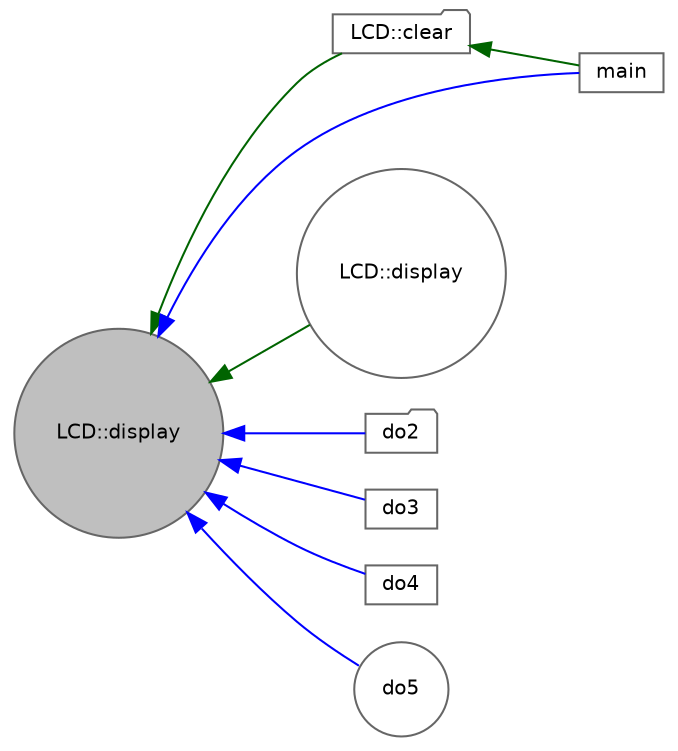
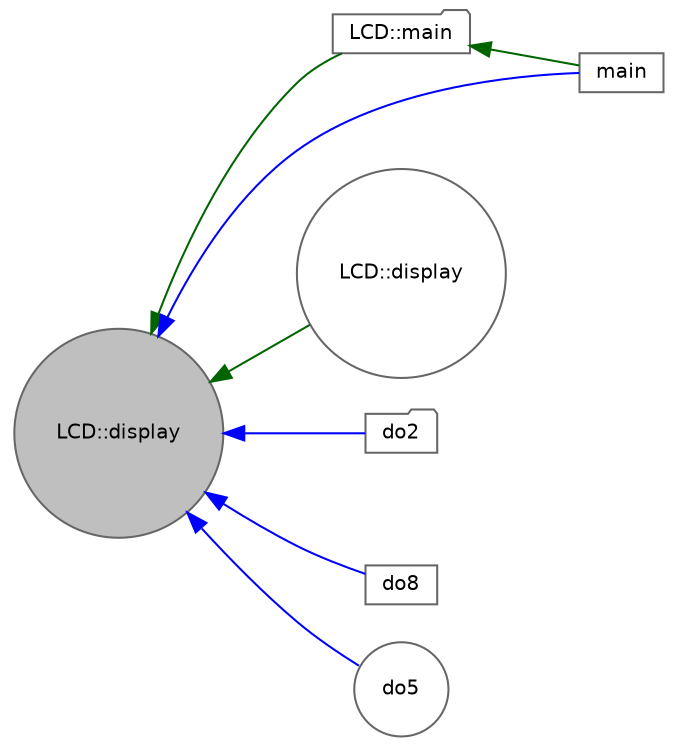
(401, 34) -> (401, 34)
(401, 509) -> none
(401, 585) -> (401, 585)
